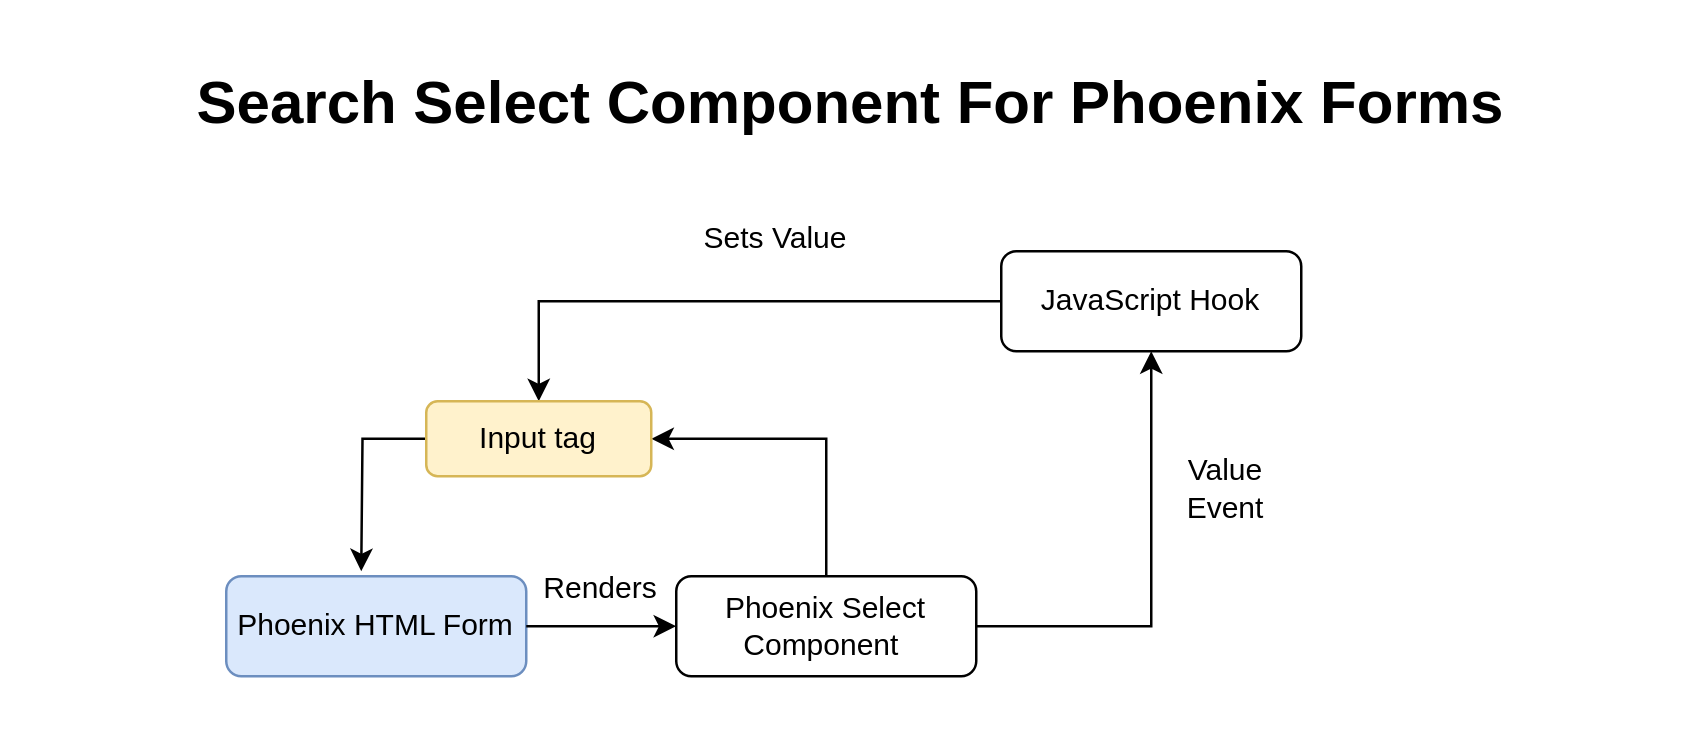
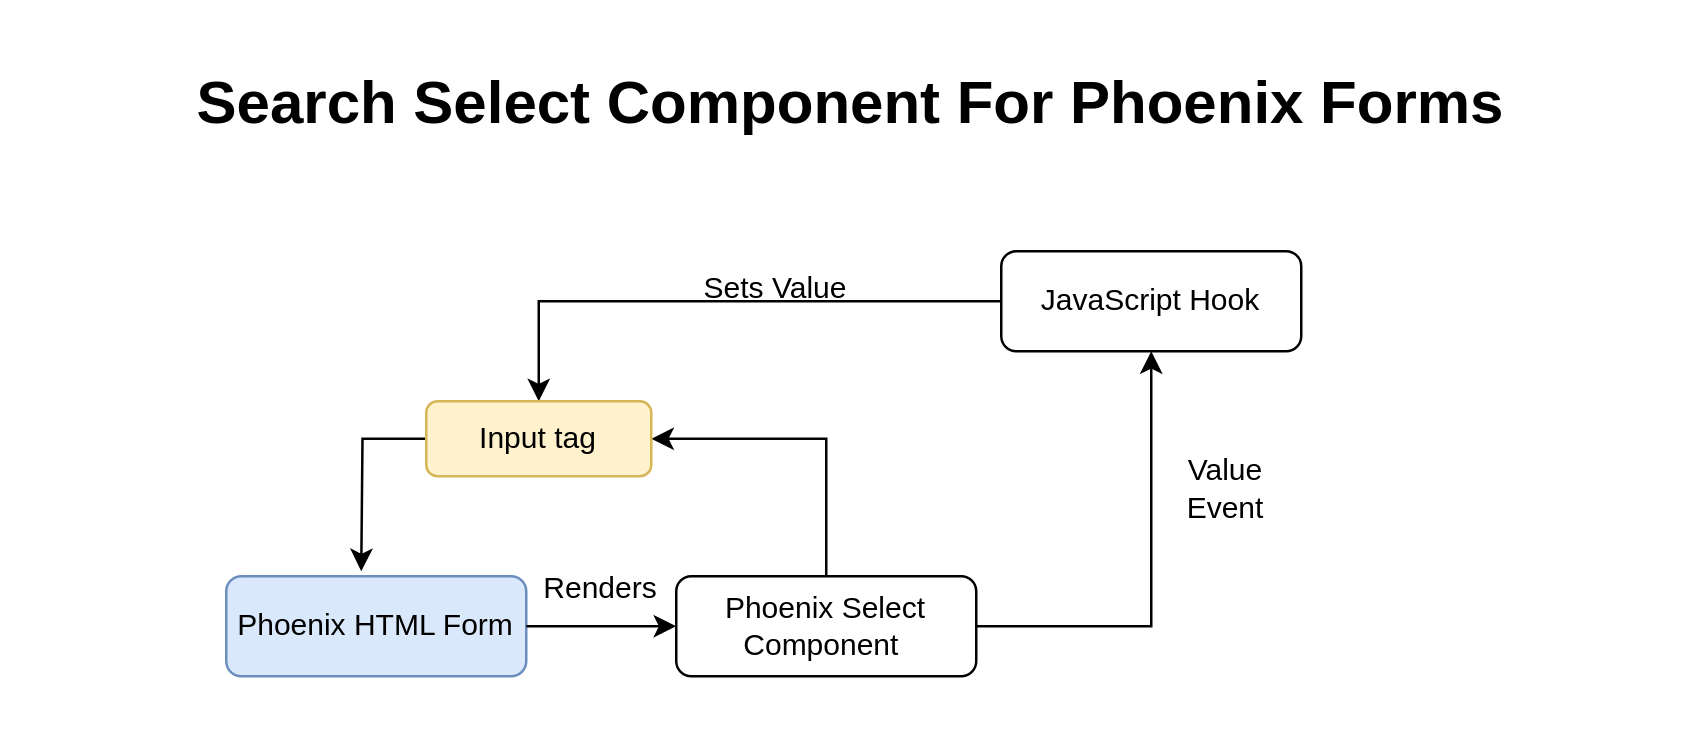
(776, 239) -> (776, 289)
